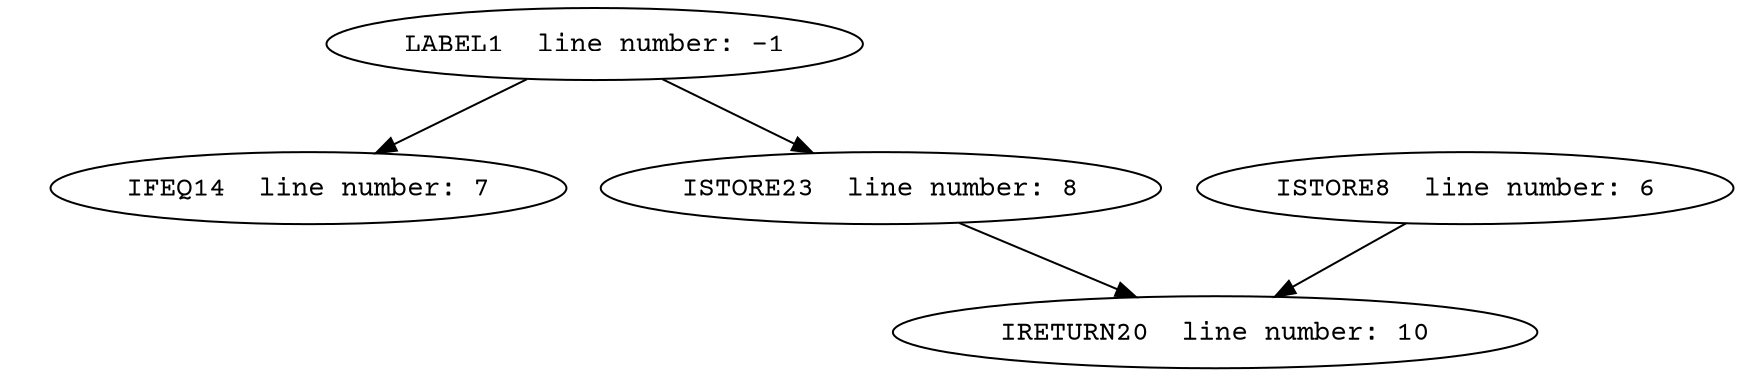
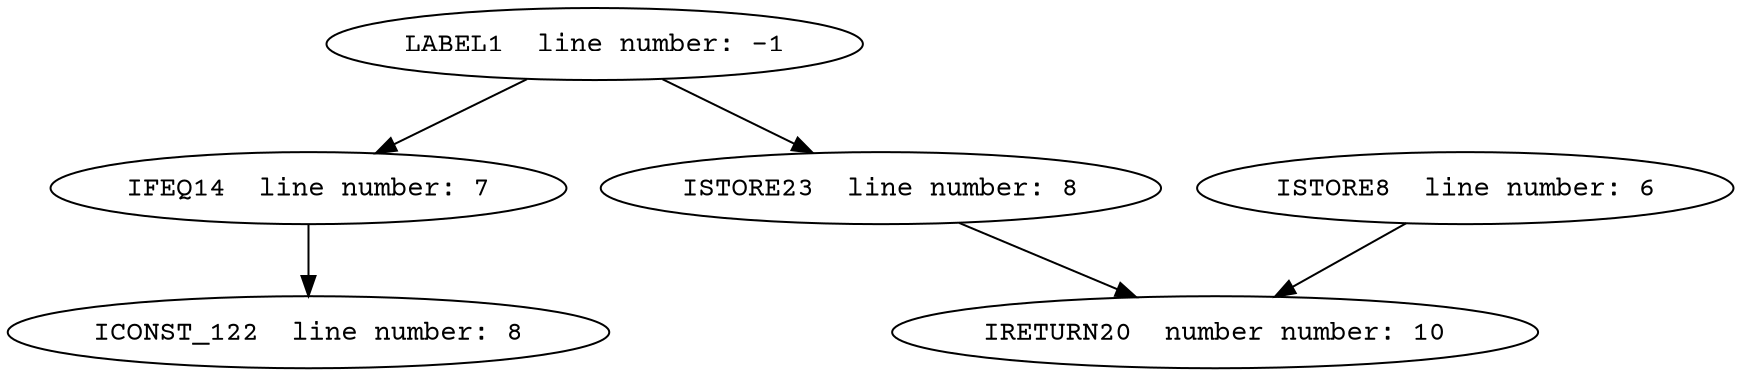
none -> (308, 332)
(1215, 332) -> (1215, 332)
